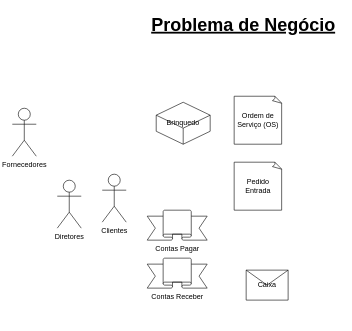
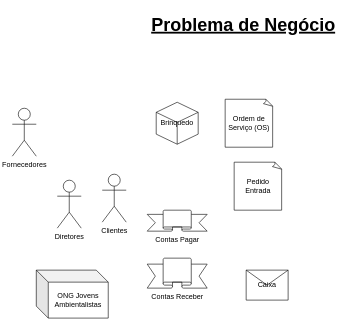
(258, 120) -> (249, 123)
(183, 123) -> (177, 123)
(177, 225) -> (177, 221)
none -> (72, 294)
